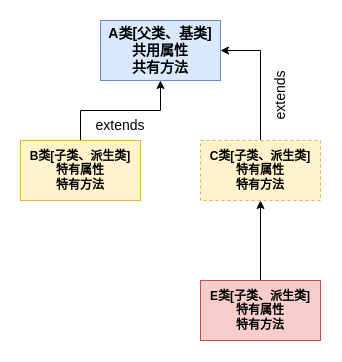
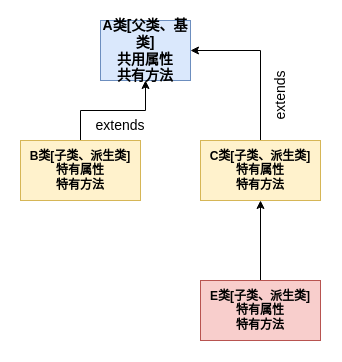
(161, 51) -> (146, 51)
(261, 171) -> (261, 171)
